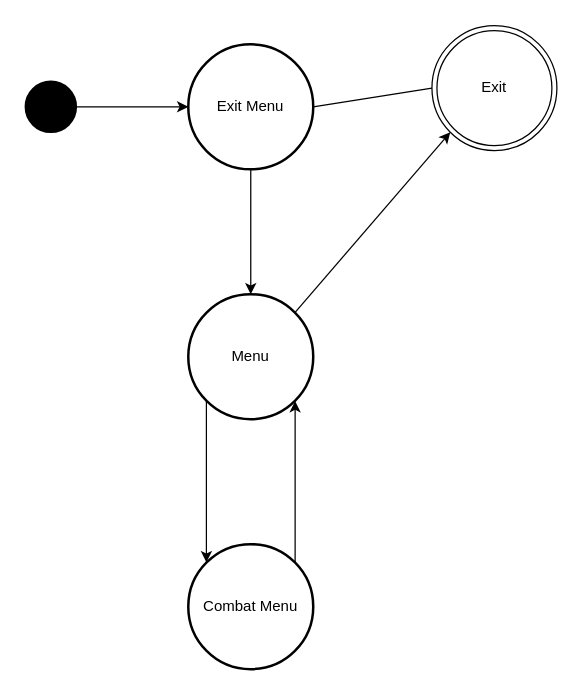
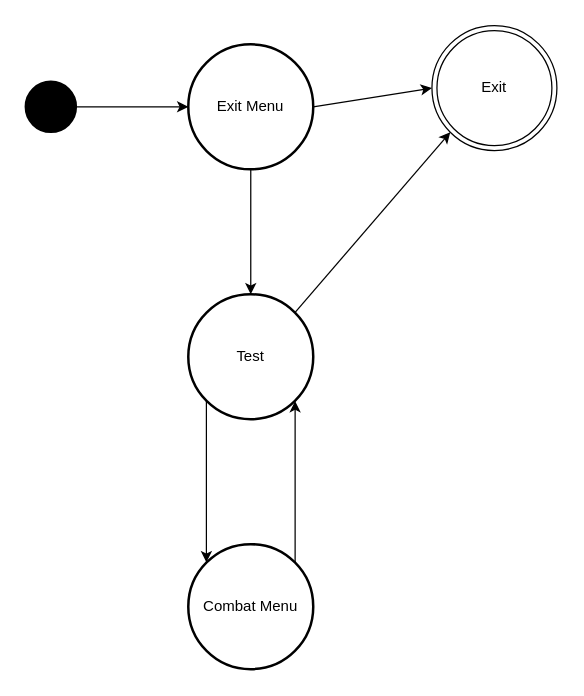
(425, 89) -> (422, 90)
(251, 357) -> (251, 357)
